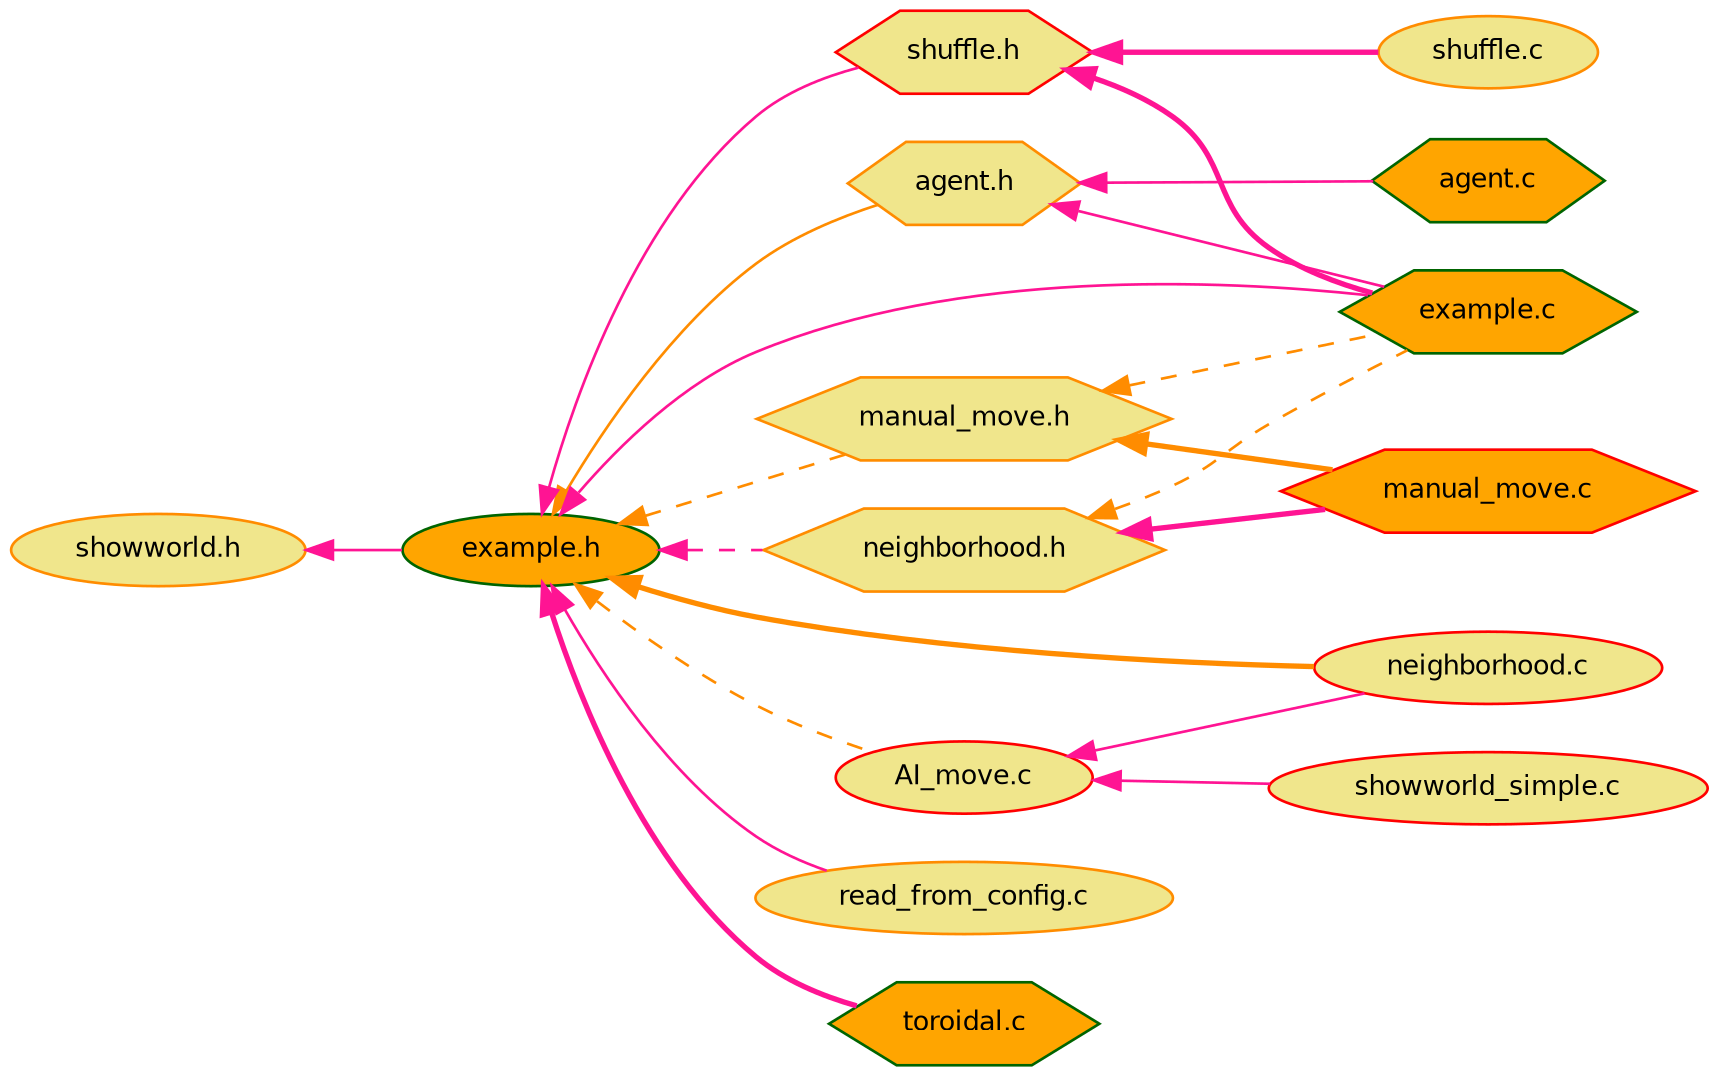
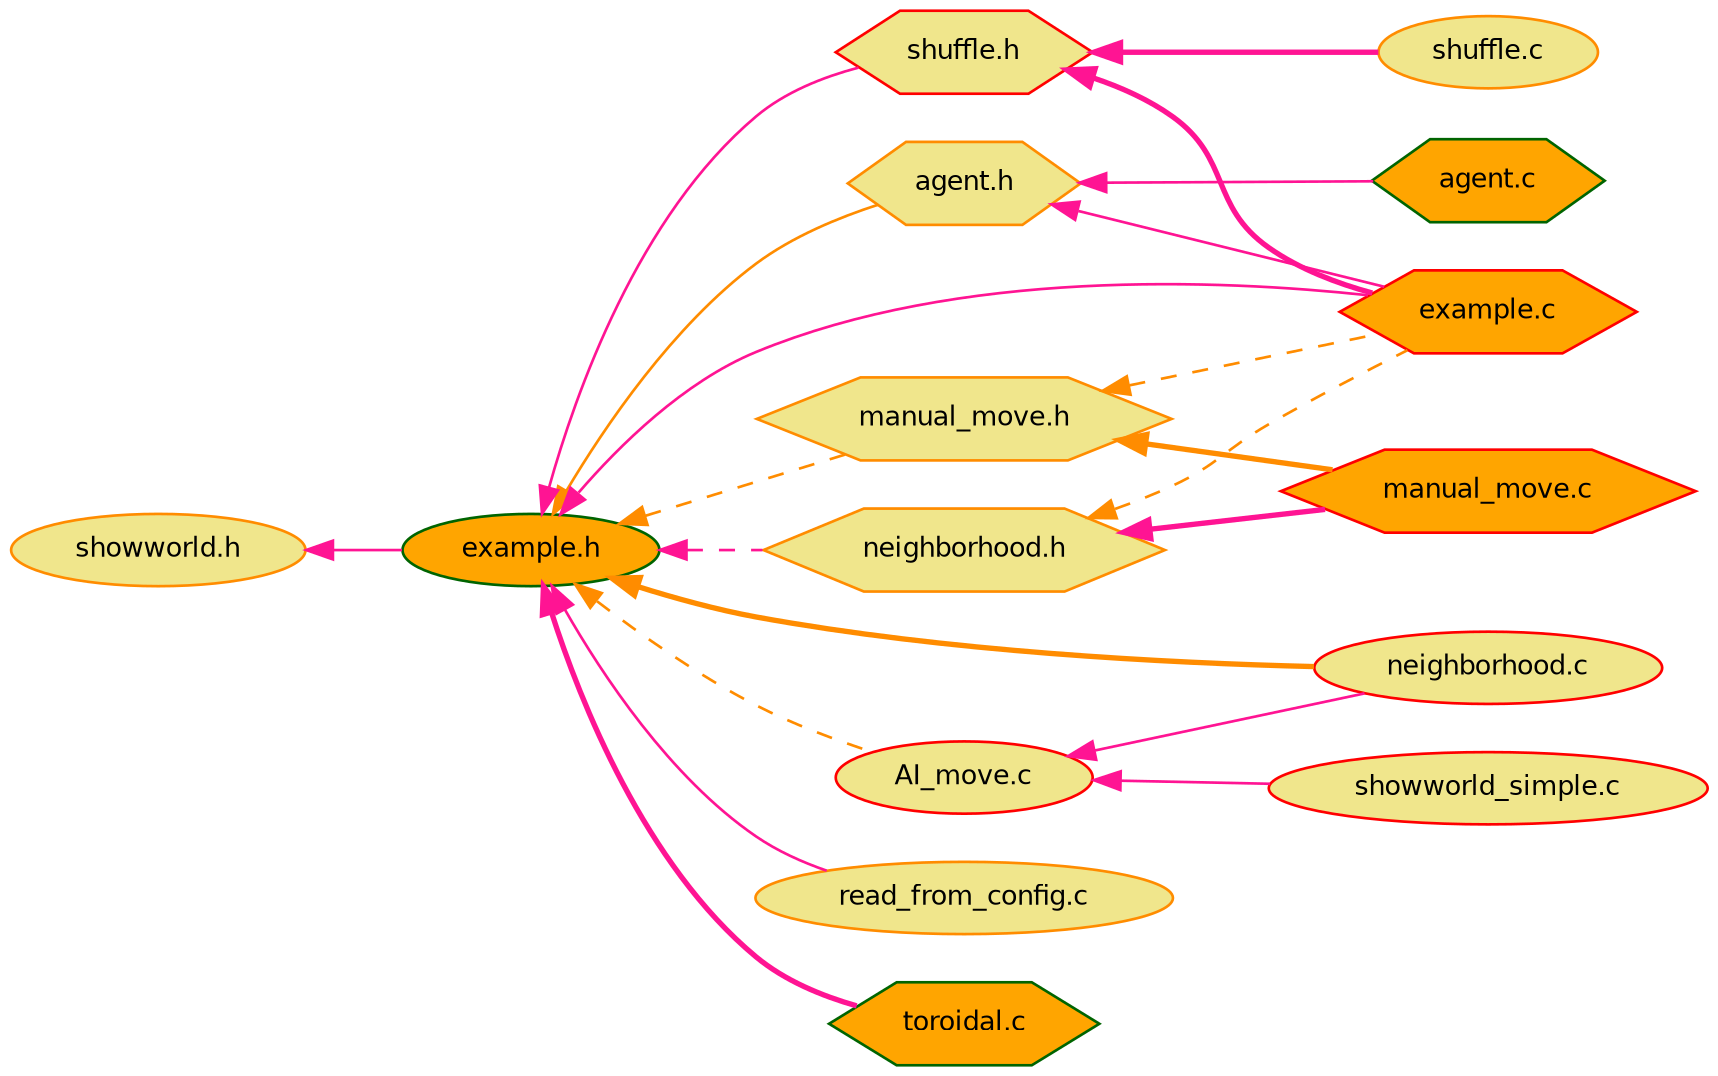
(1488, 312) -> (1488, 312)
